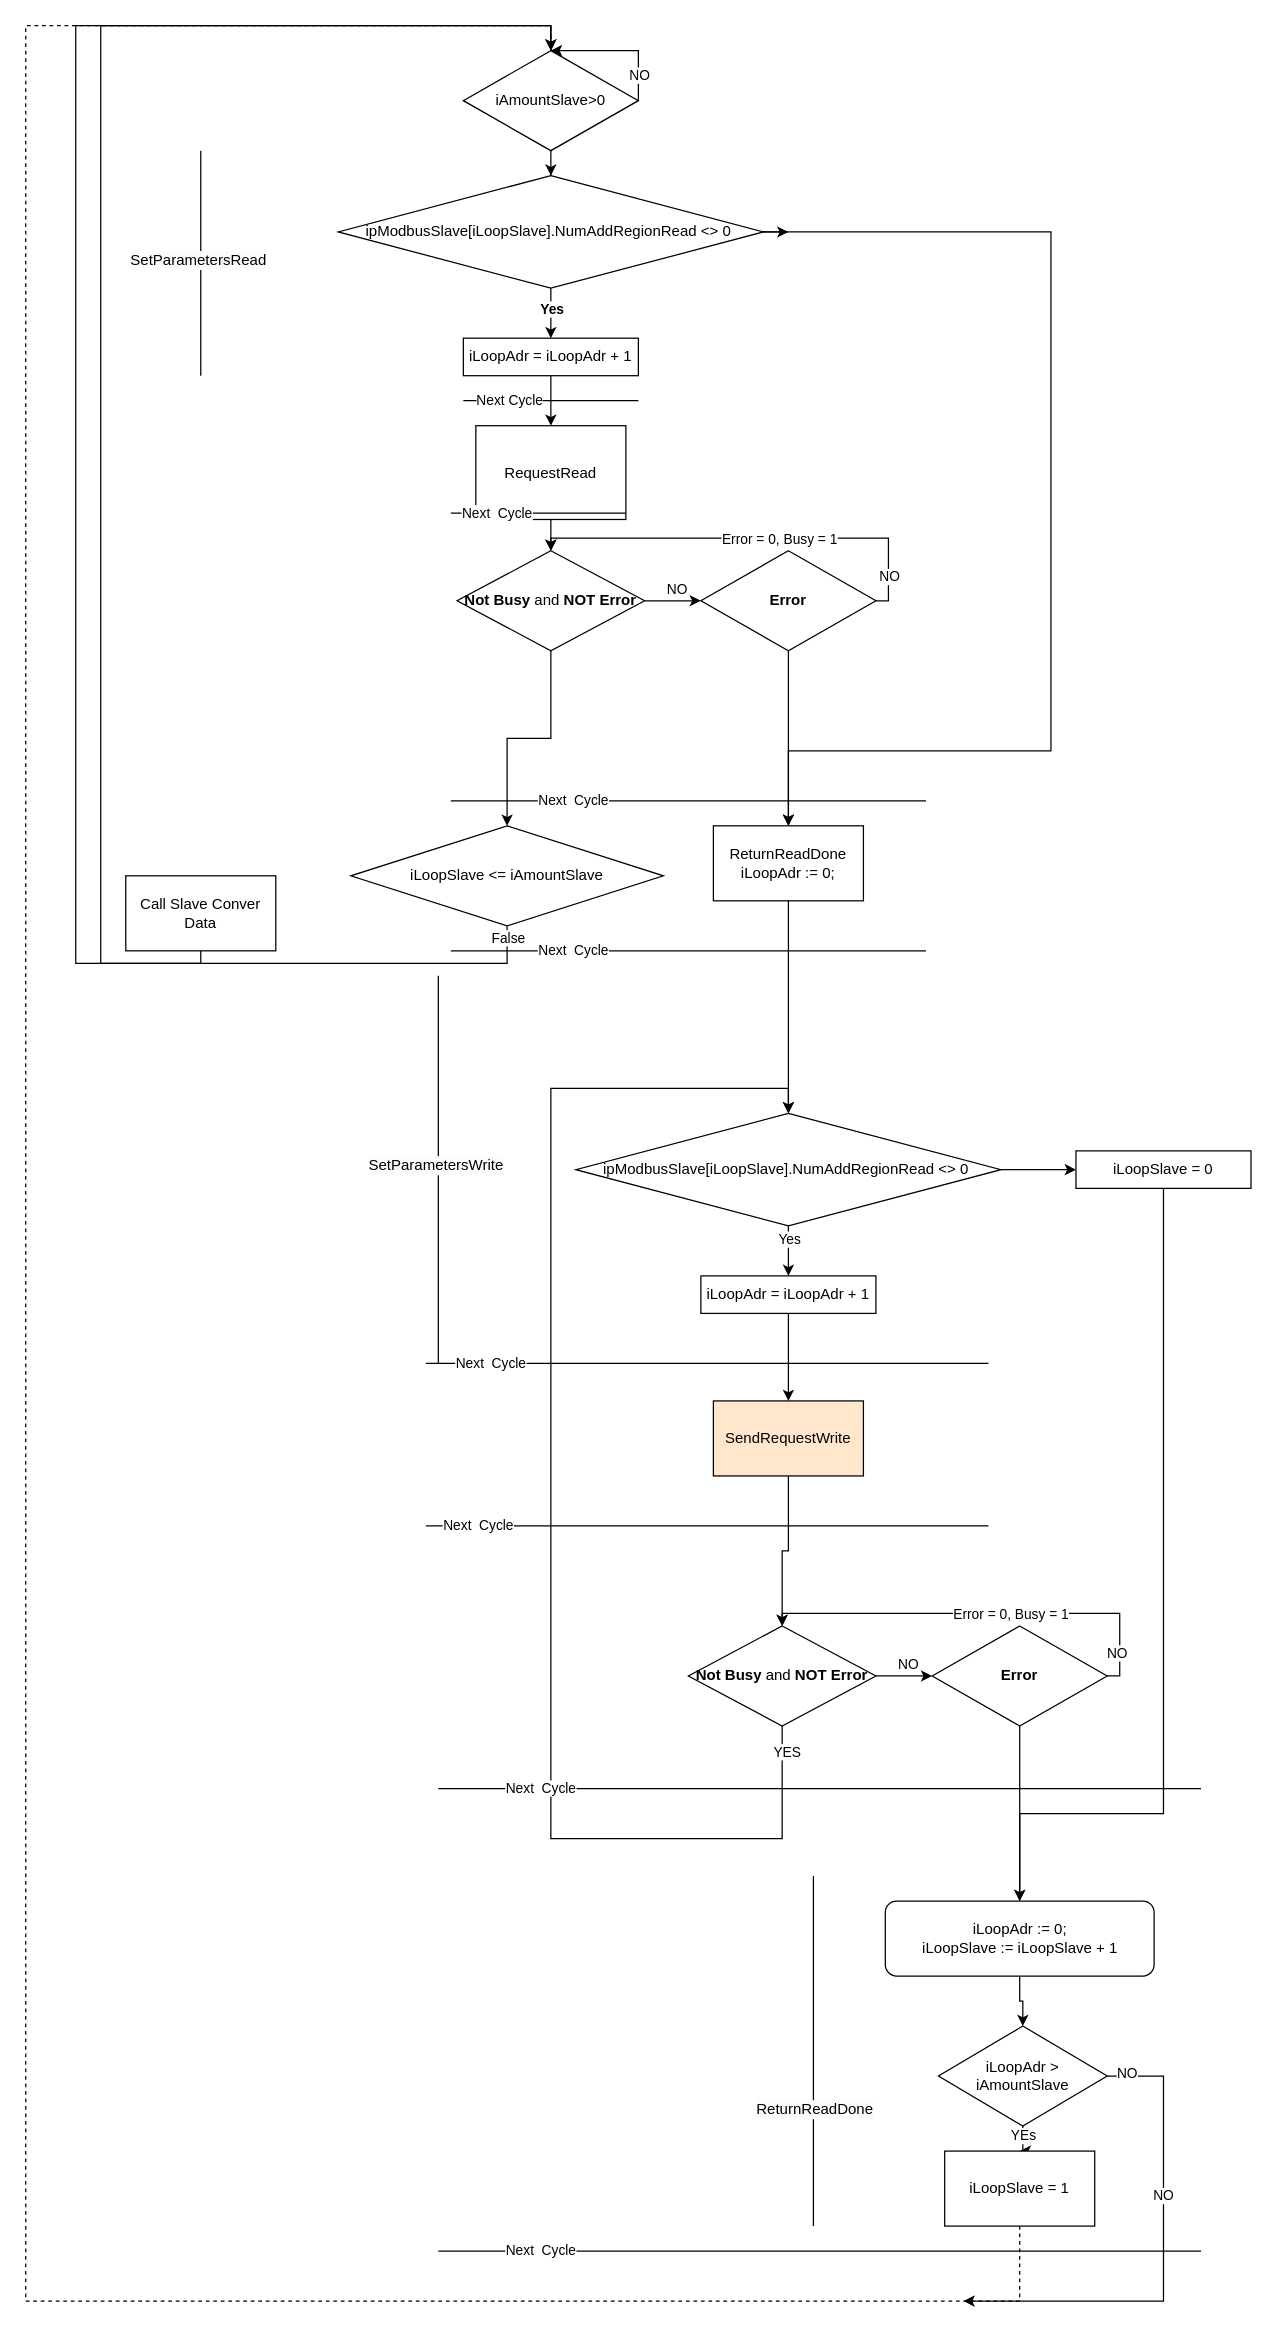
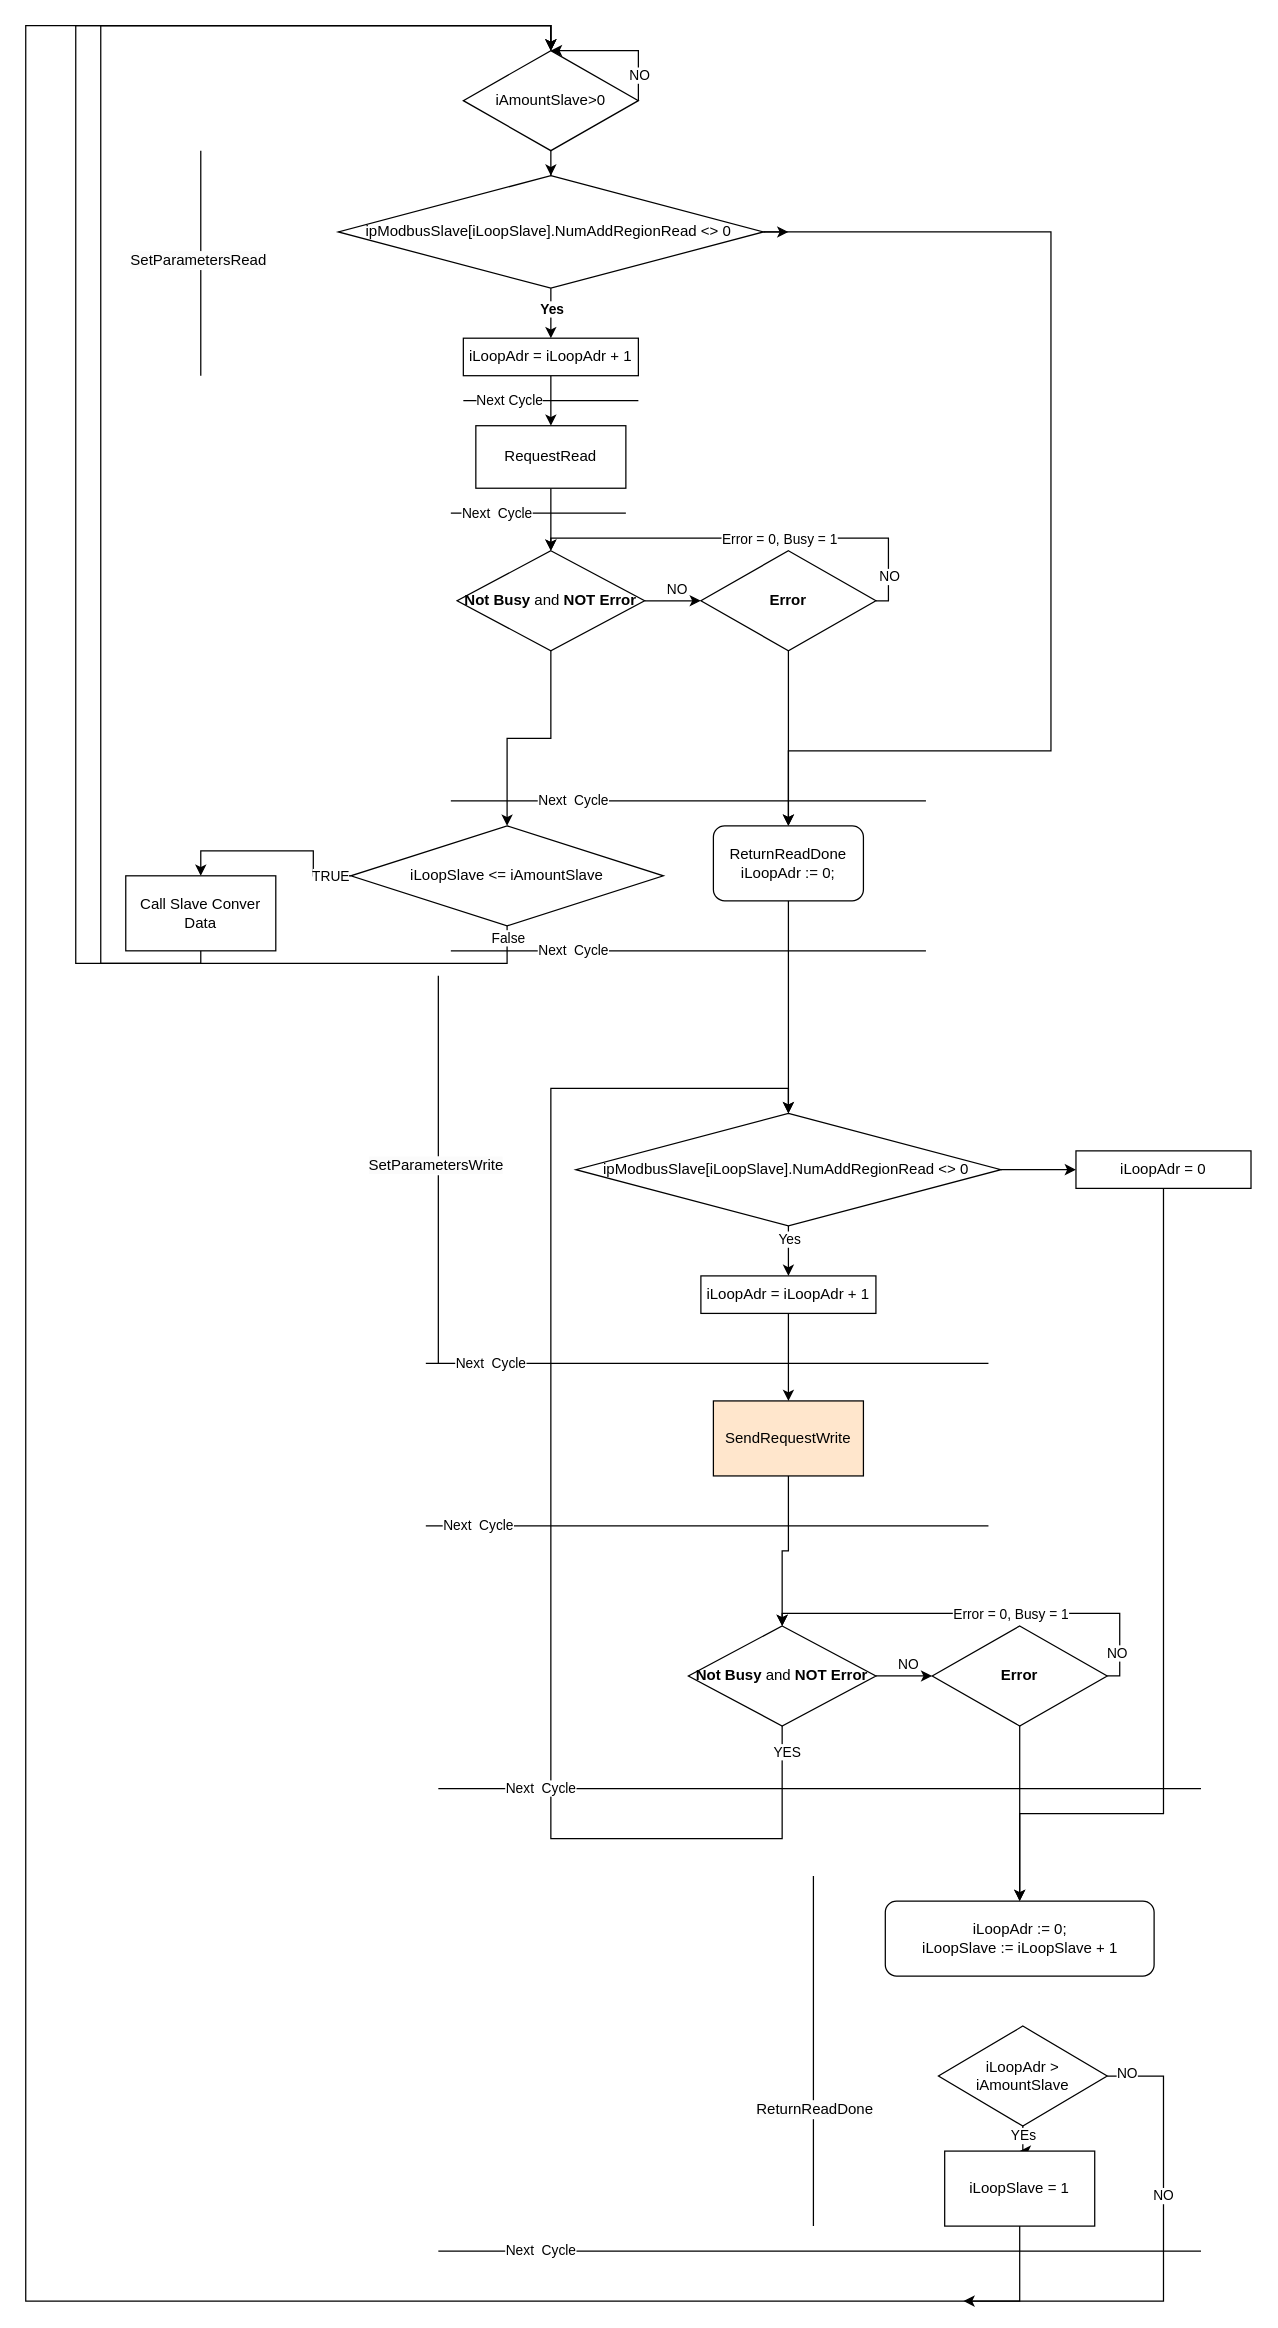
(551, 46) -> (551, 43)
(551, 473) -> (551, 457)
none -> (280, 851)
(788, 863) -> (788, 863)
(1163, 1169) -> (1163, 1169)
(26, 1610) -> (26, 1610)
(1019, 1998) -> none
